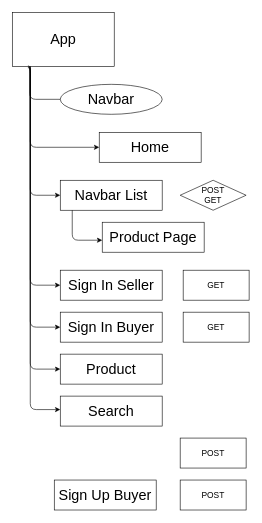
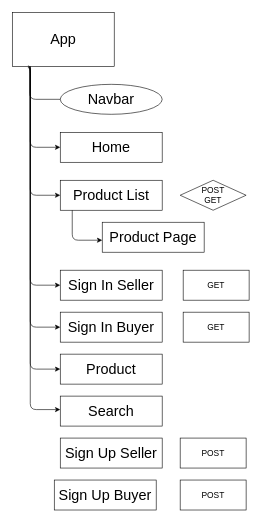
(150, 147) -> (111, 147)
(111, 195) -> (111, 195)
none -> (111, 453)
